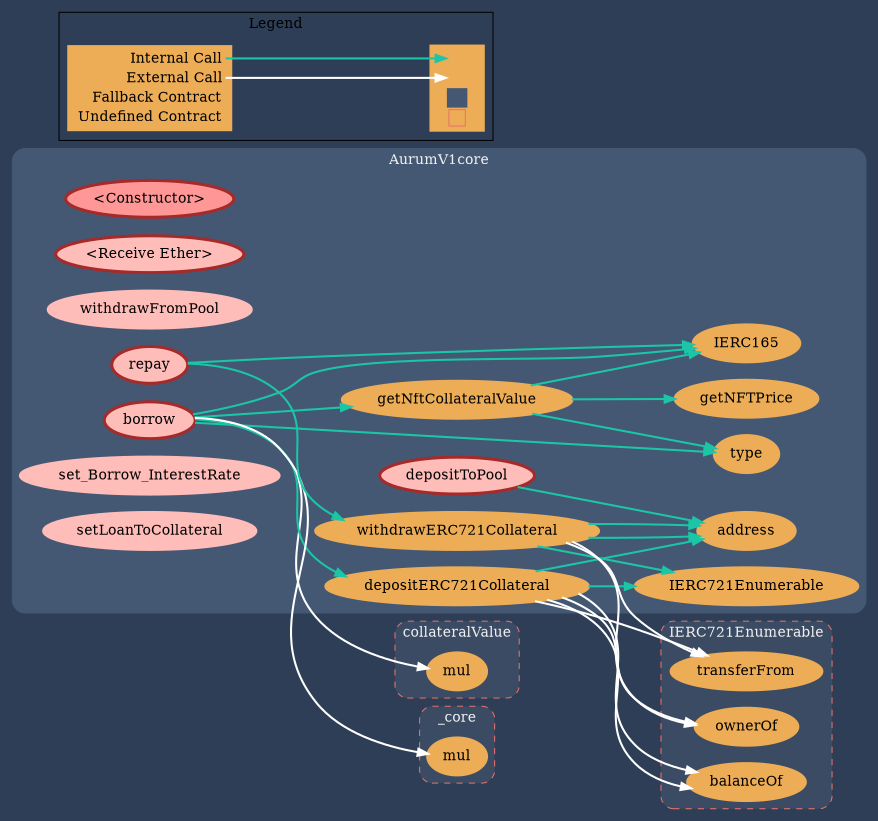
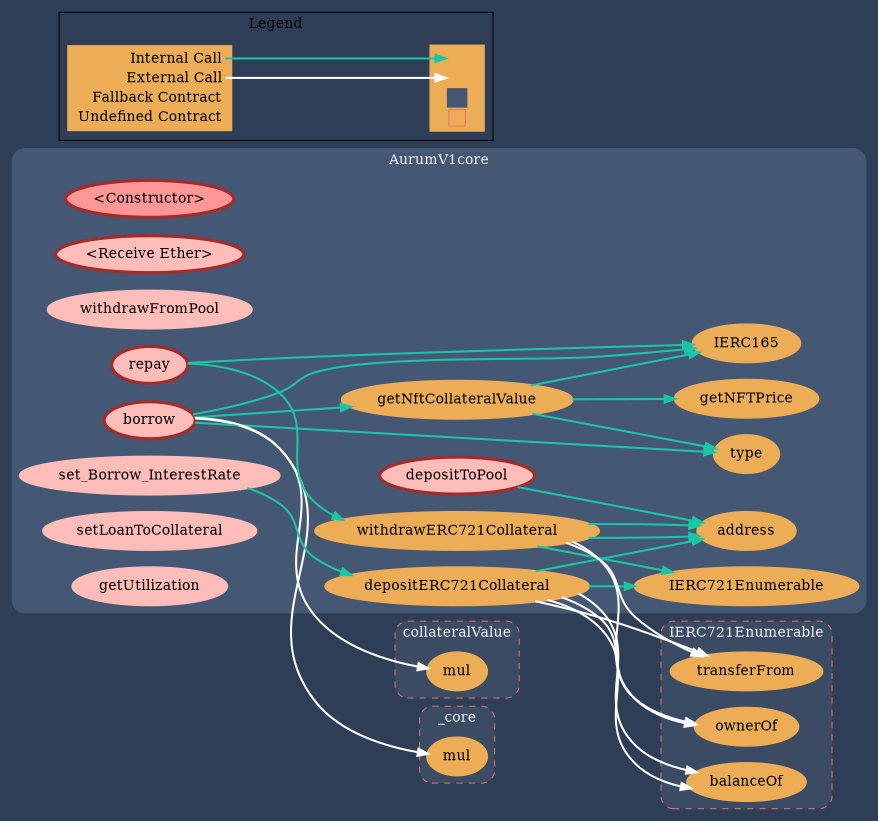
(294, 471) -> (293, 519)
none -> (150, 586)
